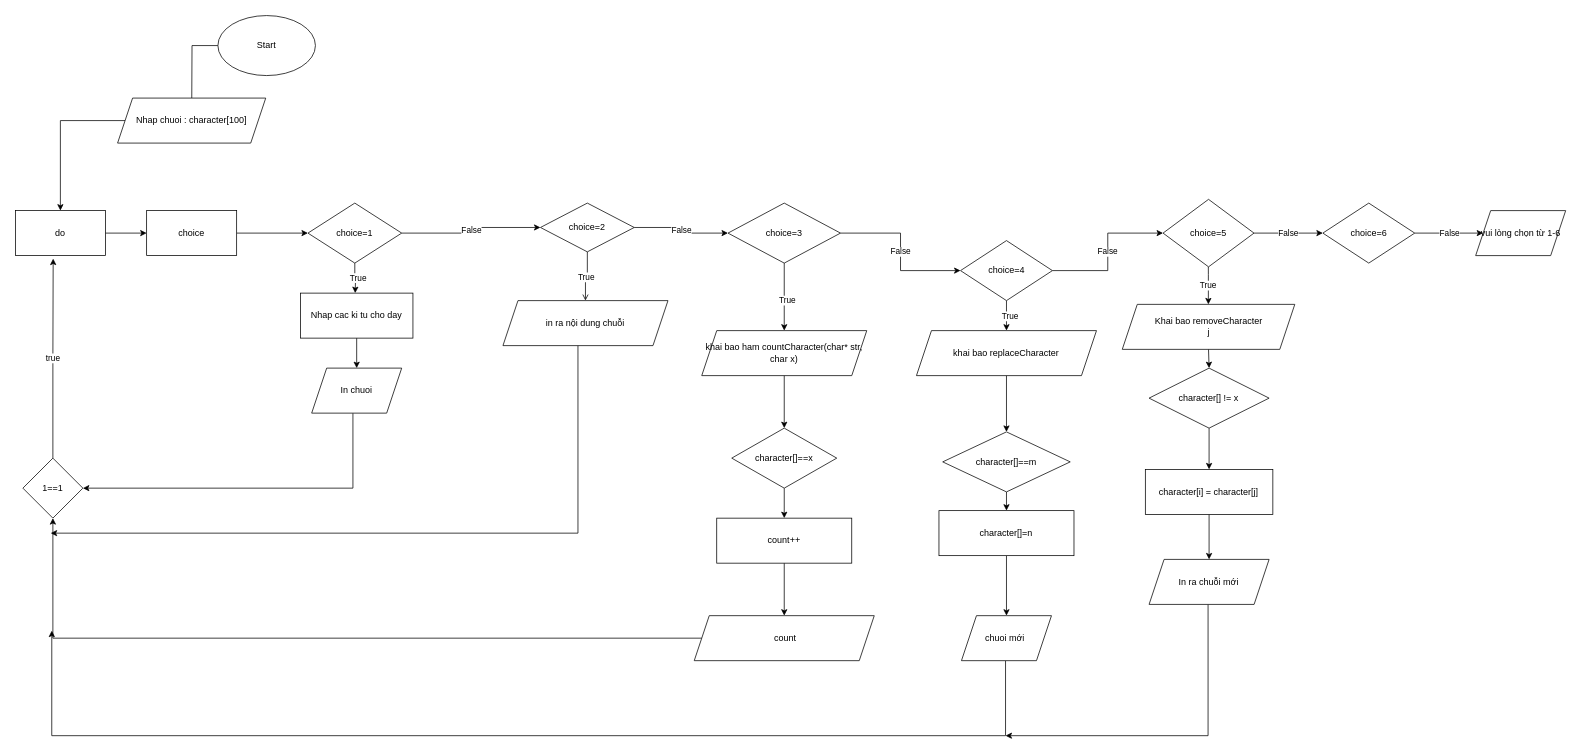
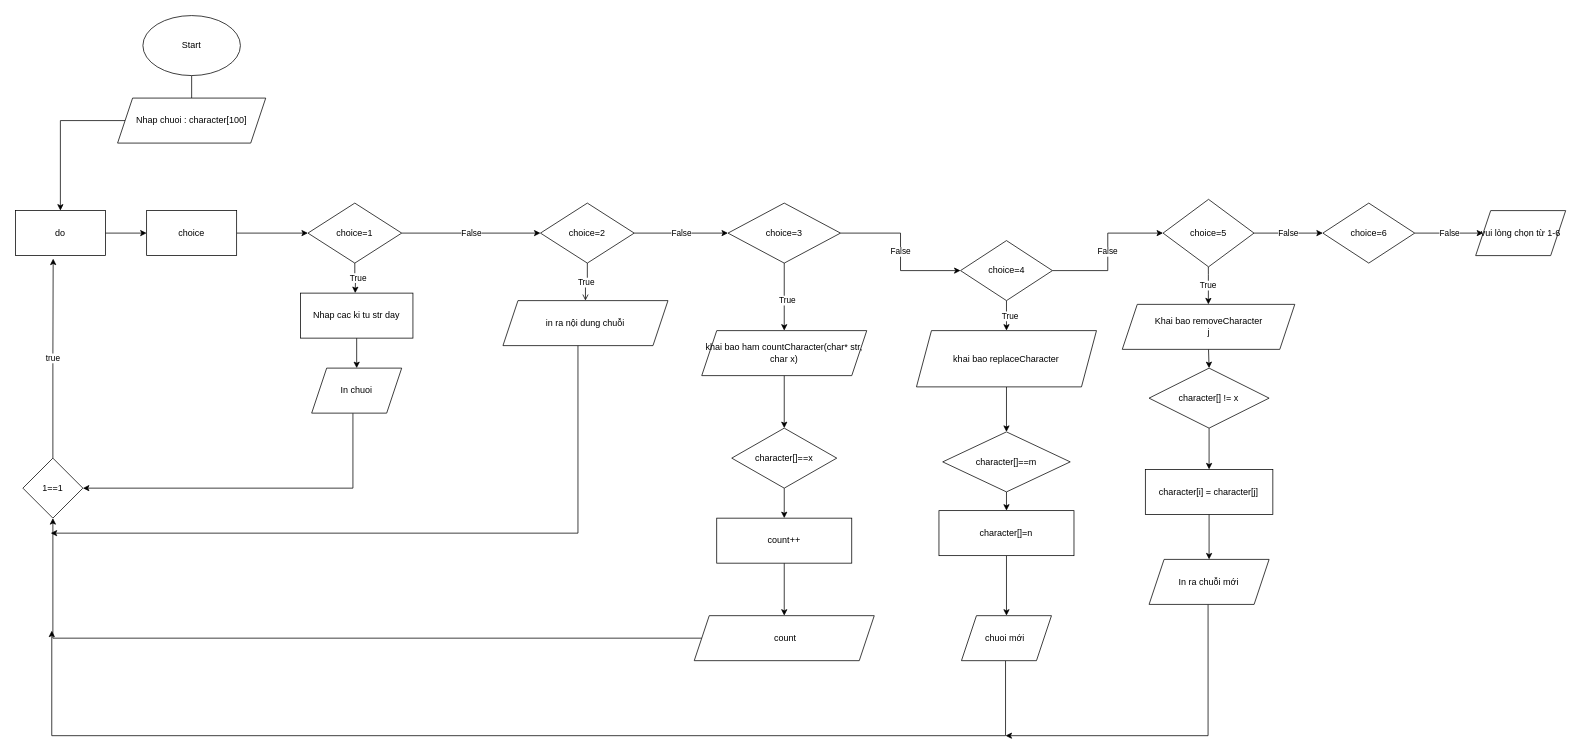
(267, 45) -> (192, 45)
(587, 227) -> (587, 233)
(357, 315) -> (357, 315)
(1006, 353) -> (1006, 359)
